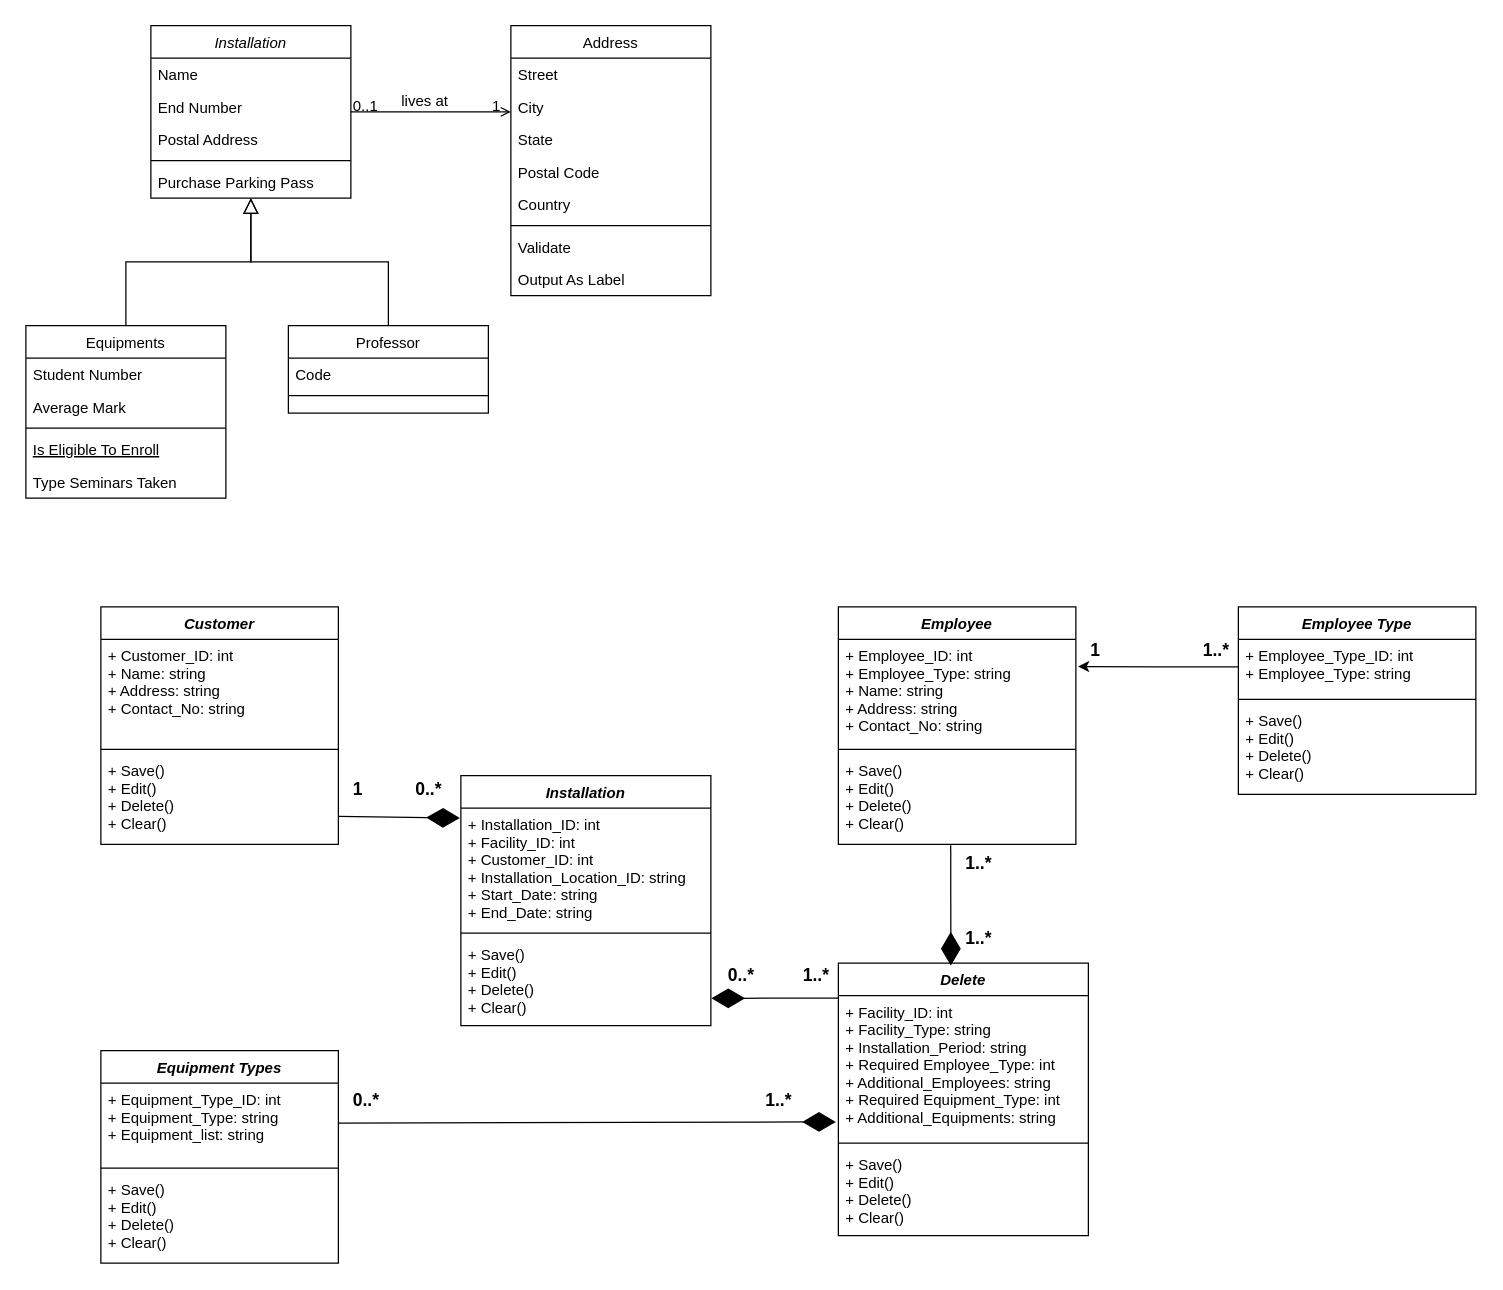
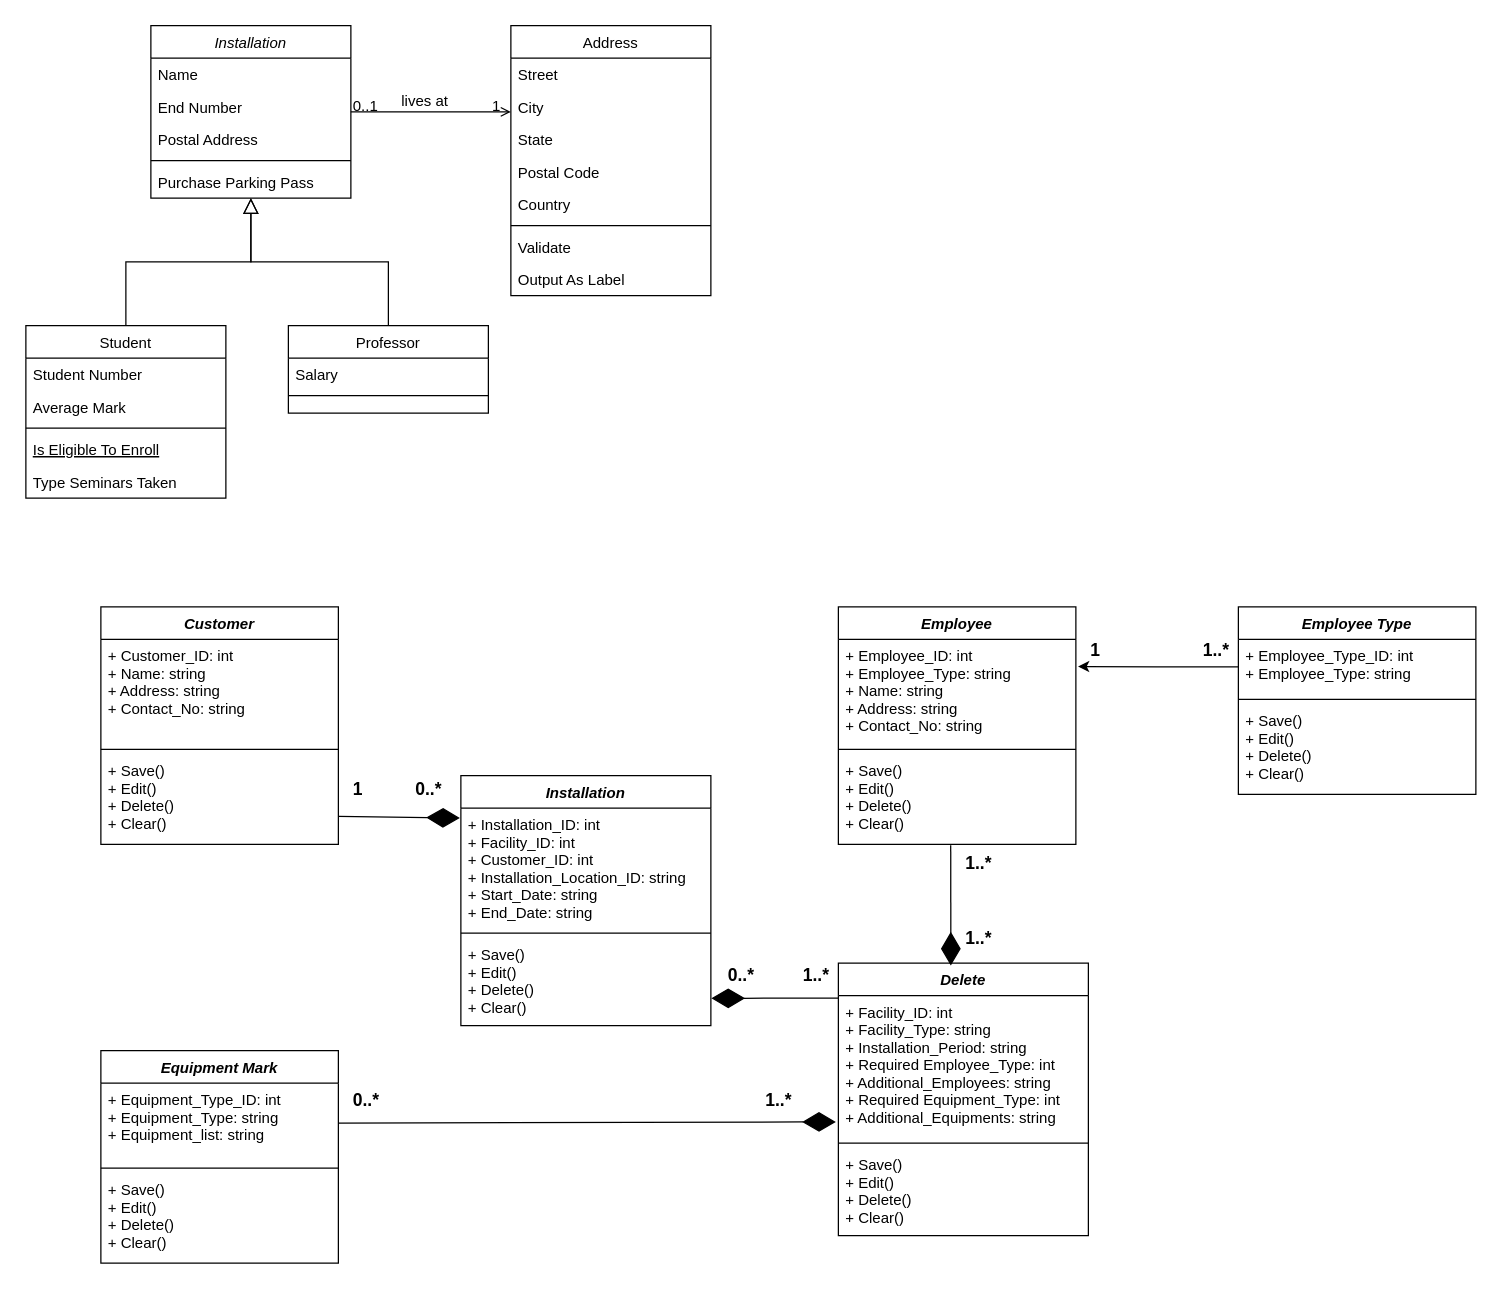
(125, 343) -> (125, 343)
(312, 375) -> (318, 375)
(219, 1068) -> (219, 1068)
